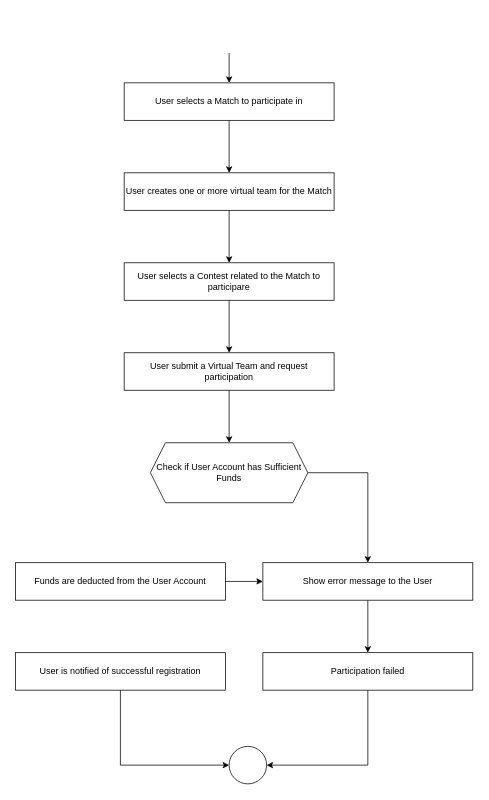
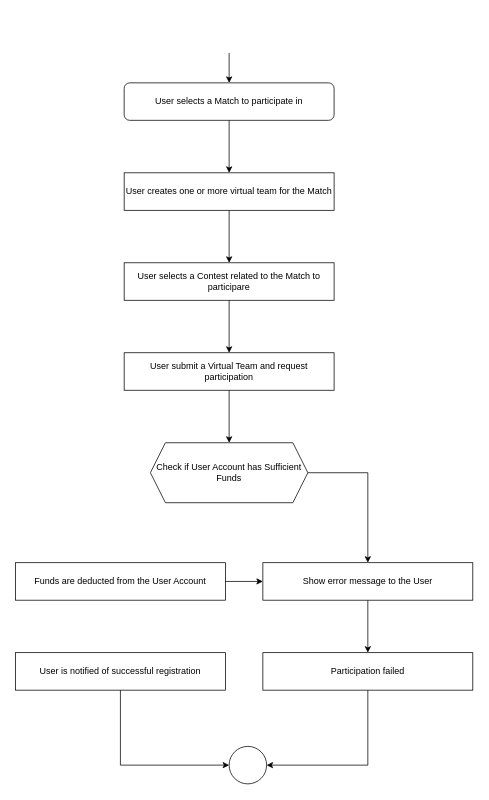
(229, 102) -> (229, 102)
